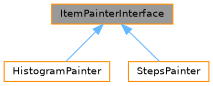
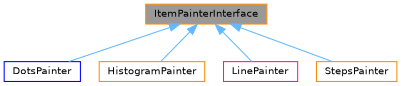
none -> (42, 72)
none -> (261, 72)
